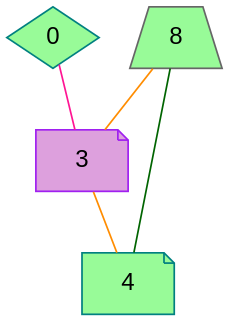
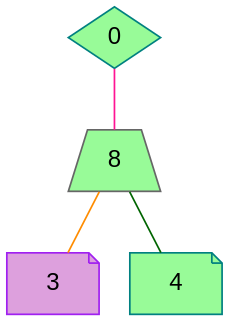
(67, 97) -> (114, 99)
(105, 222) -> none
